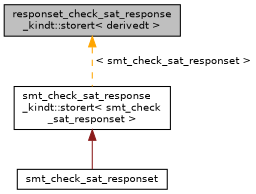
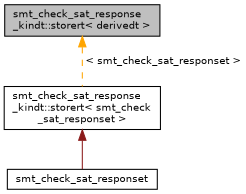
(92, 20) -> (82, 20)
